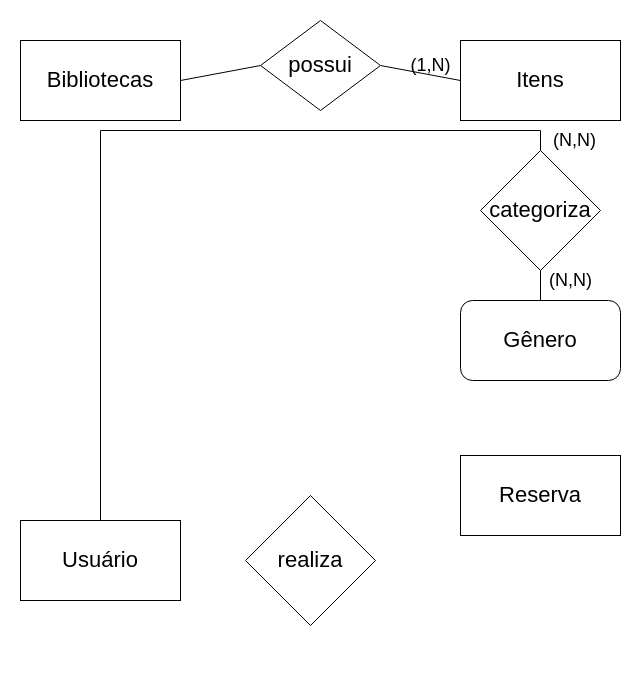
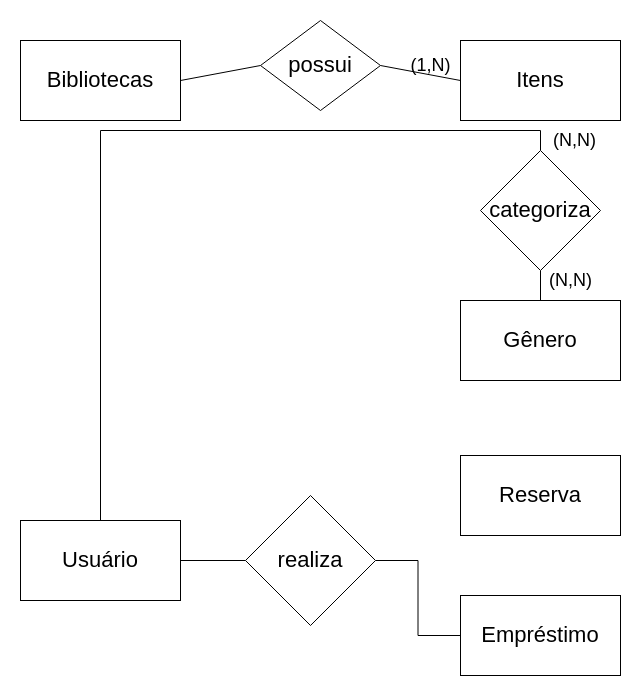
(541, 341) -> (541, 341)
none -> (213, 561)
none -> (418, 598)
none -> (541, 636)
